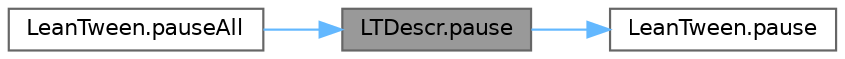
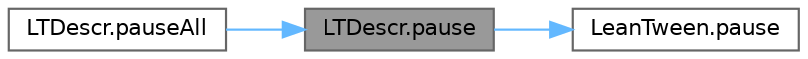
(136, 30) -> (117, 30)
